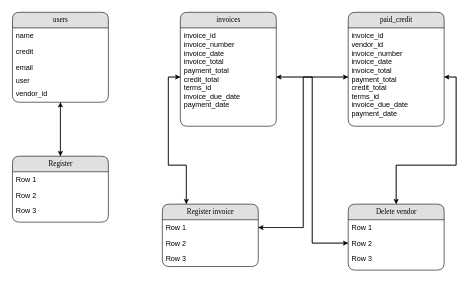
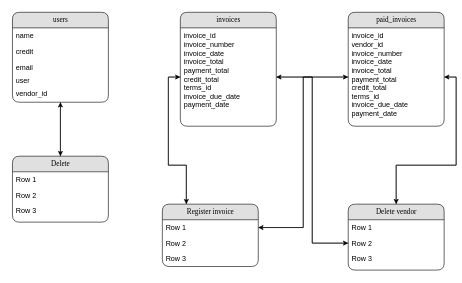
(397, 20) -> (397, 20)
(61, 164) -> (61, 164)
